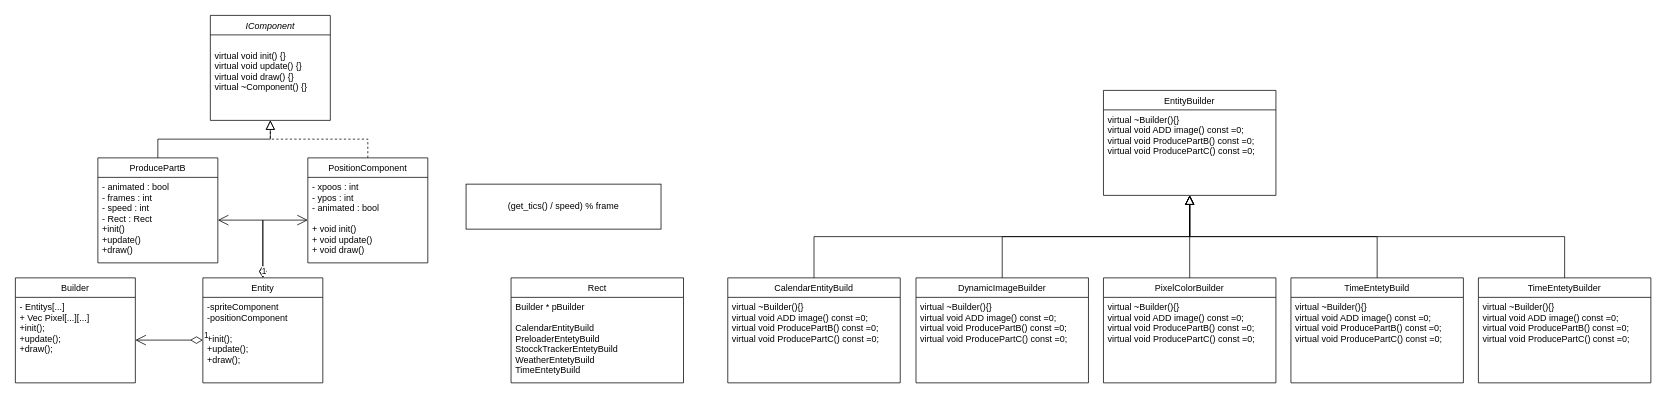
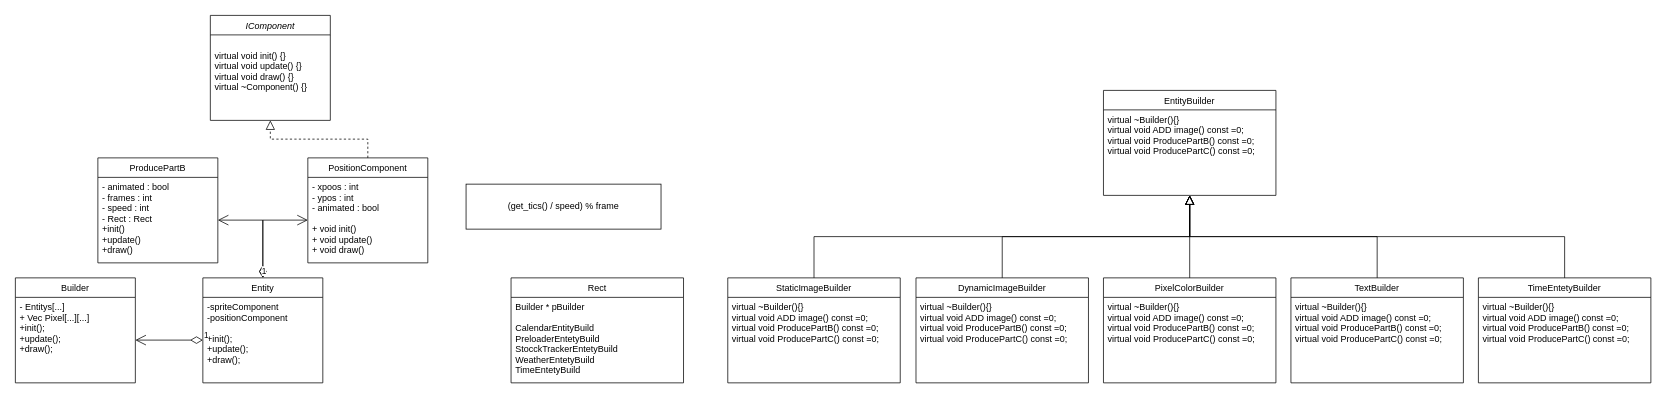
(204, 139) -> none
(814, 288) -> (814, 288)
(1377, 288) -> (1377, 288)
